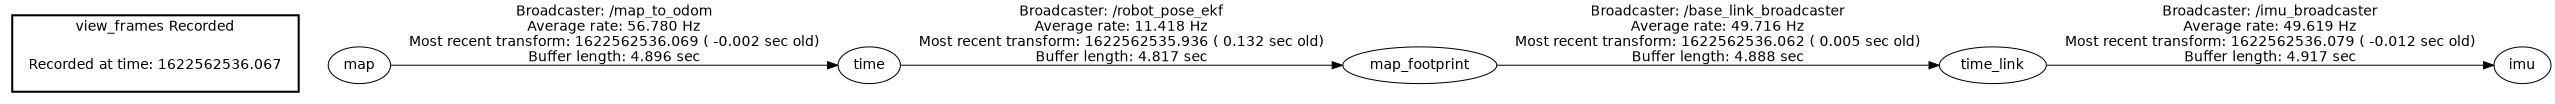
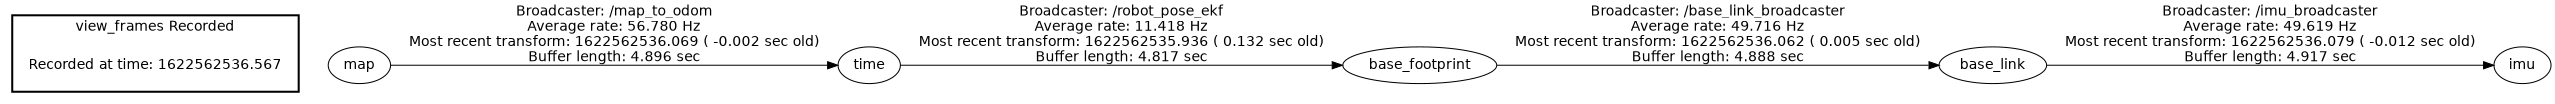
(155, 65) -> (155, 65)
(1420, 65) -> (1420, 65)
(1993, 65) -> (1993, 65)
